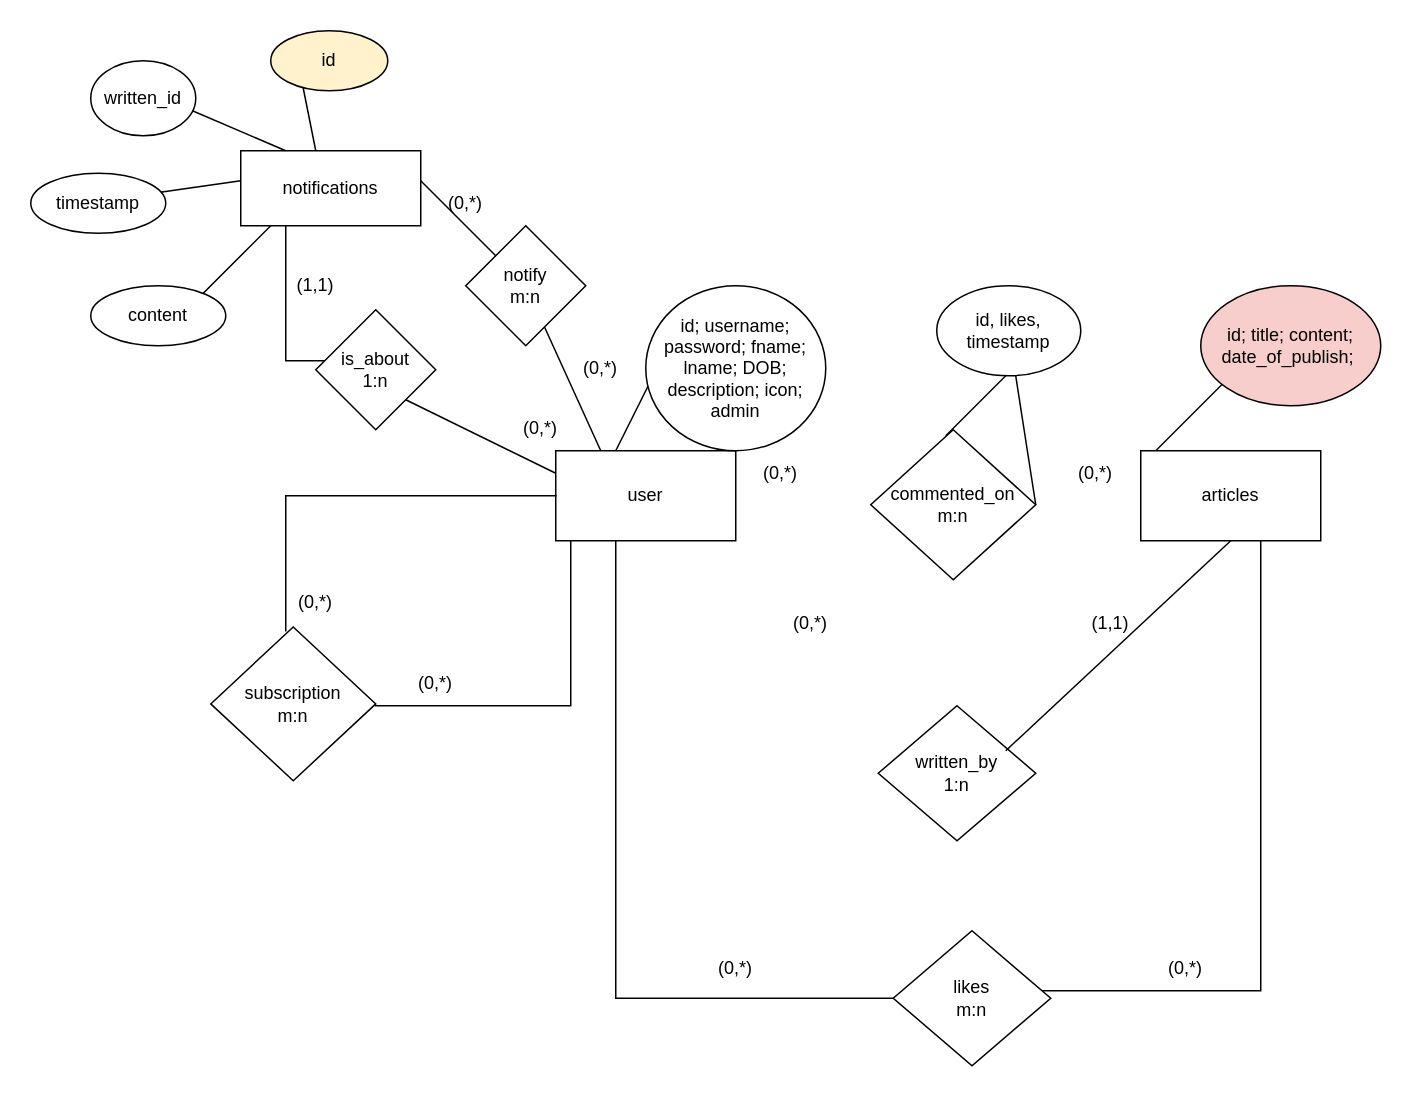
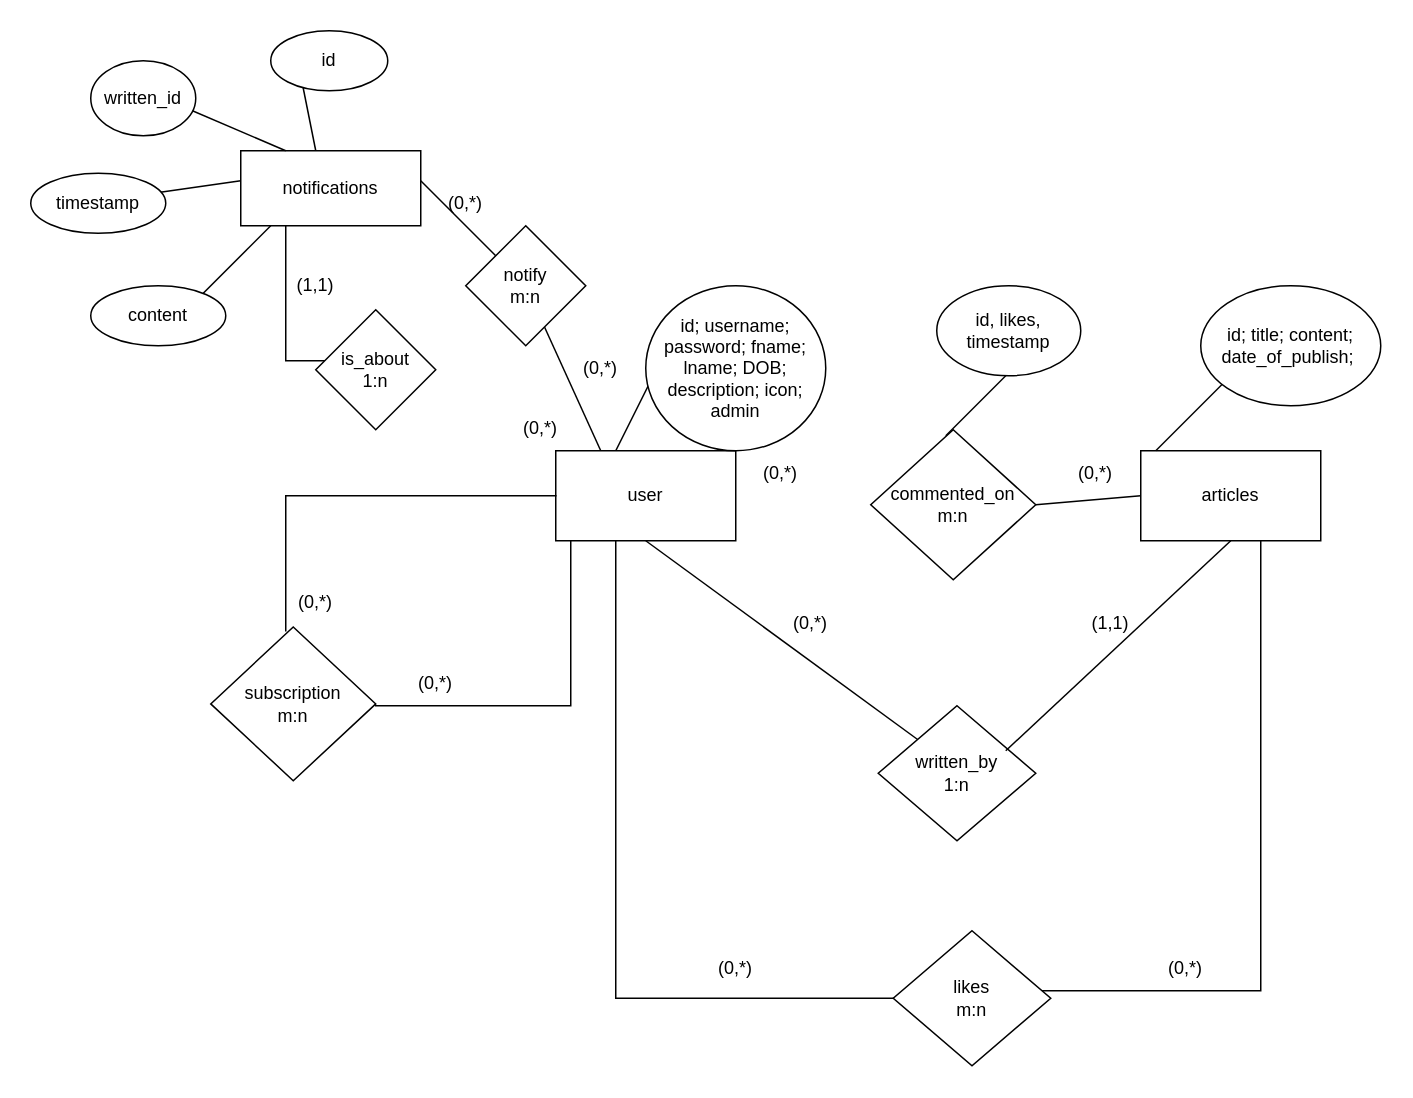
(329, 61) -> (329, 61)
(1291, 346) -> (1291, 346)
(481, 437) -> none
(1026, 440) -> (1088, 500)
none -> (843, 685)
